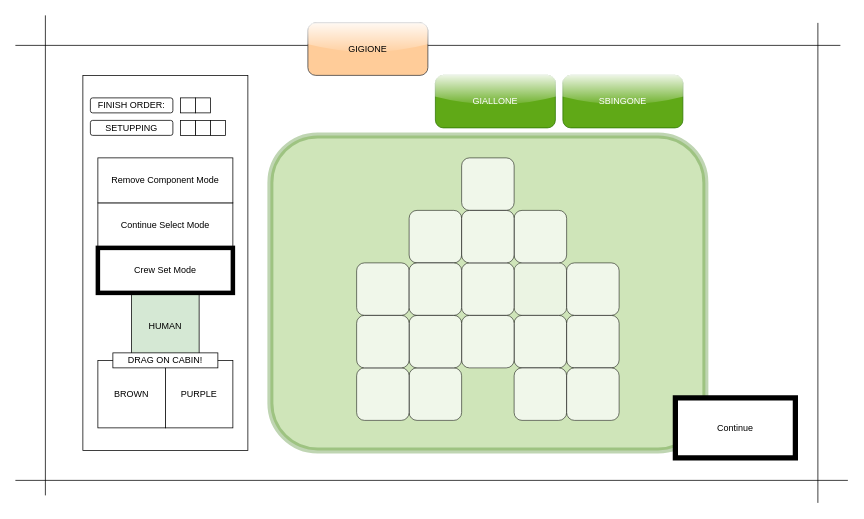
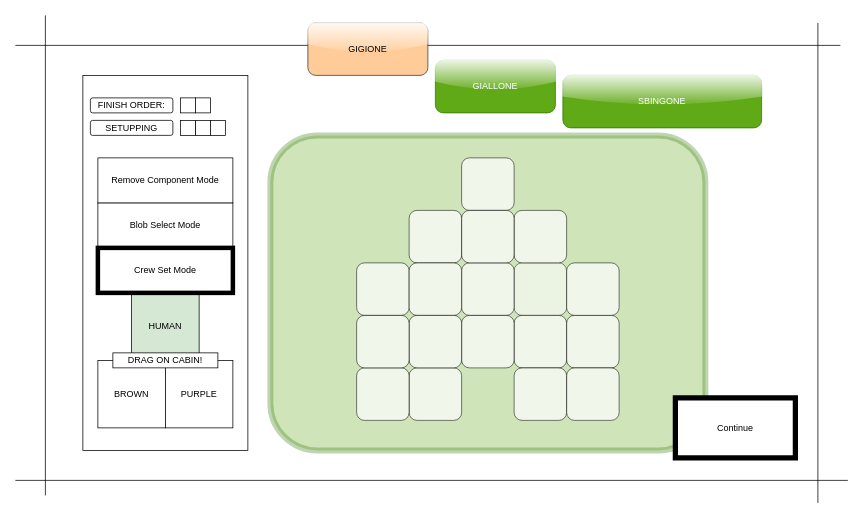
(495, 102) -> (495, 87)
(623, 102) -> (662, 102)
(165, 225) -> (165, 225)
